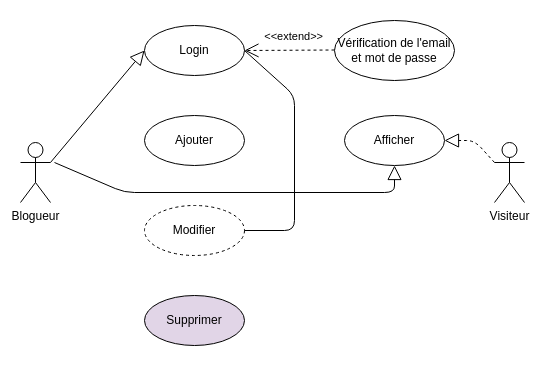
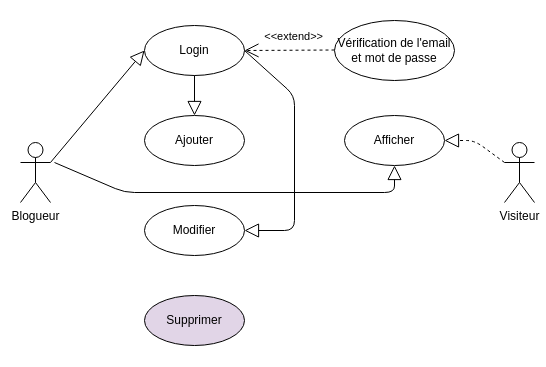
none -> (195, 88)
(510, 173) -> (520, 173)
(195, 231) -> (195, 231)
(253, 231) -> (260, 231)
